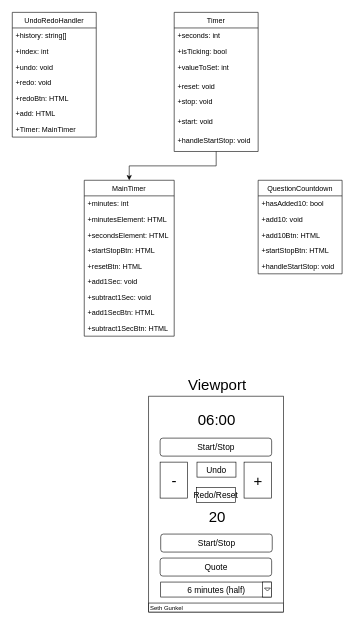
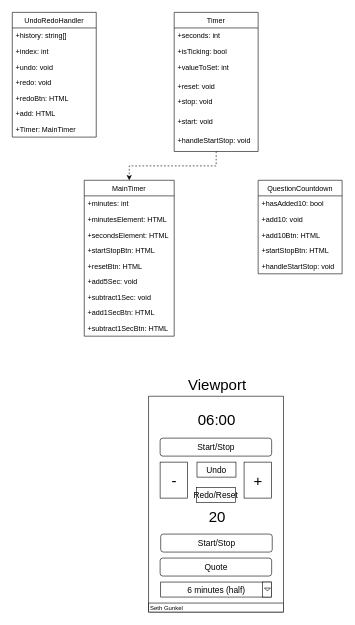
(175, 166) -> (175, 166)
(113, 282) -> (113, 282)
